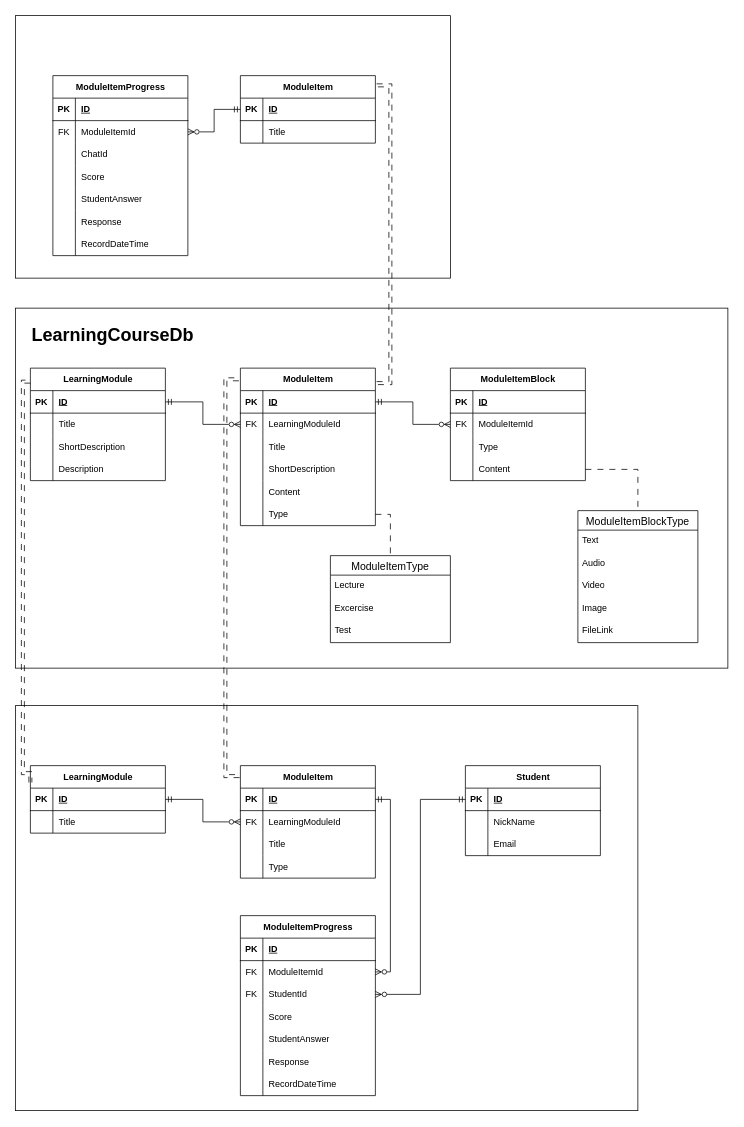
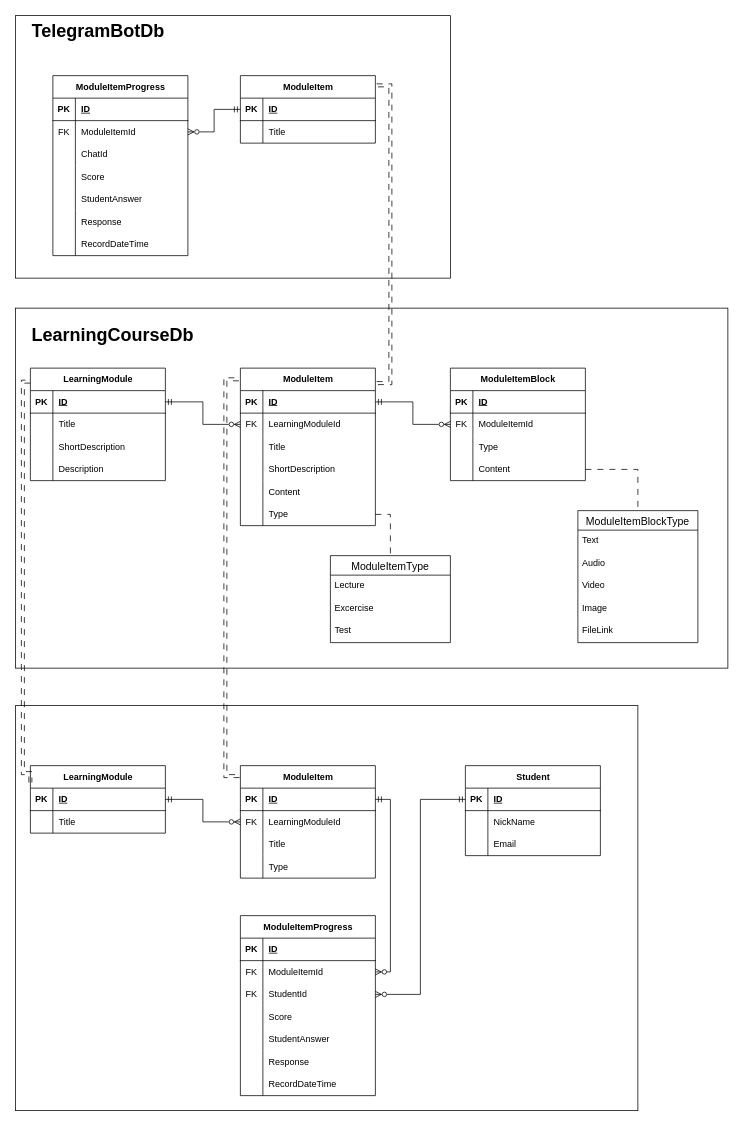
none -> (120, 30)
